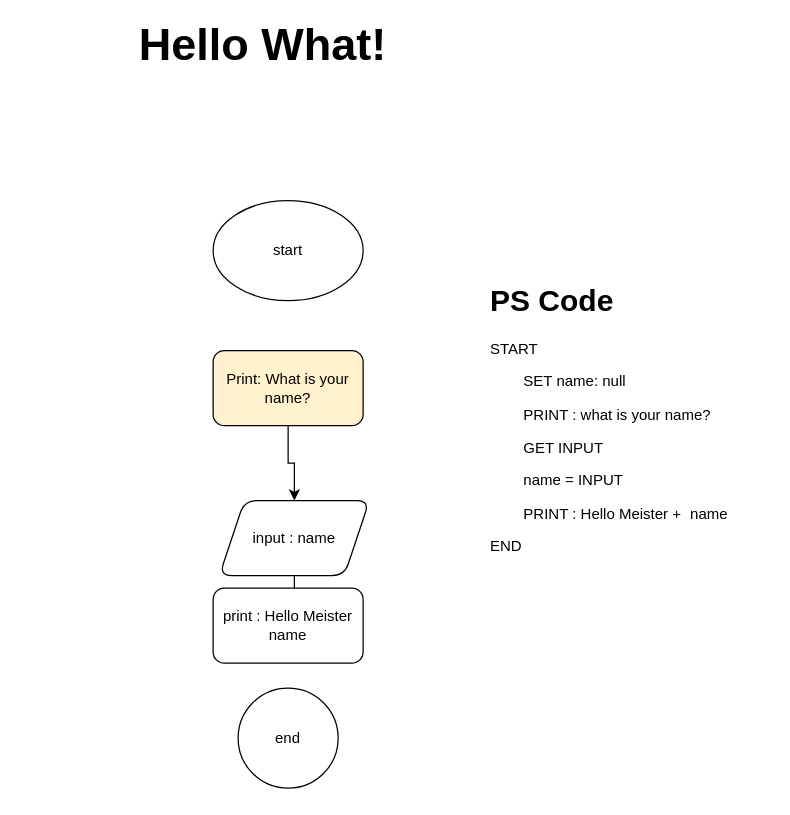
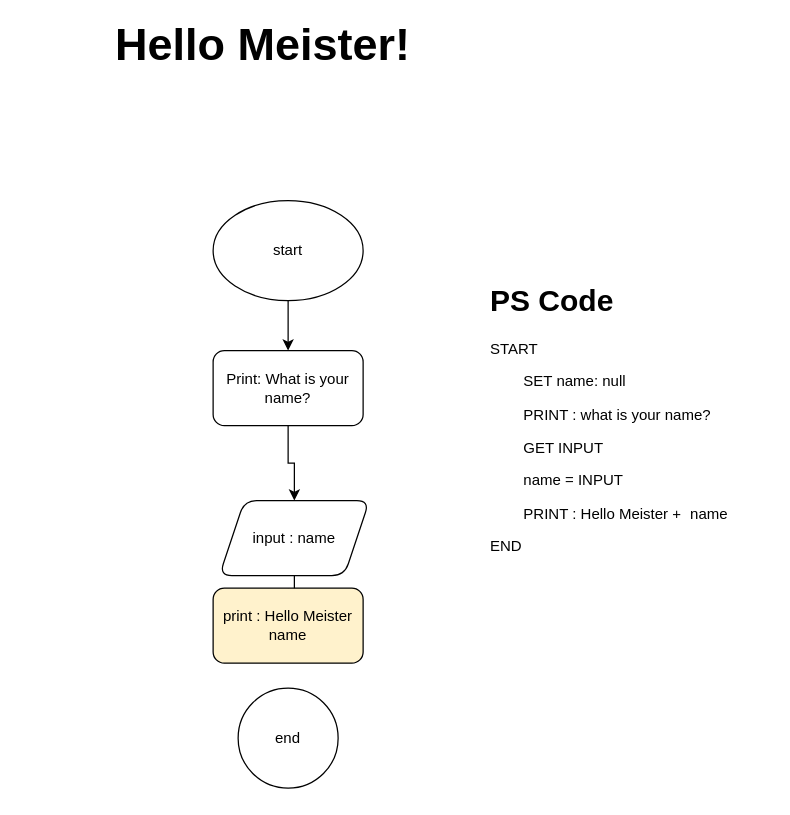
(263, 44) -> (263, 44)
none -> (288, 322)
(288, 388) -> (288, 388)
(288, 626) -> (288, 626)
